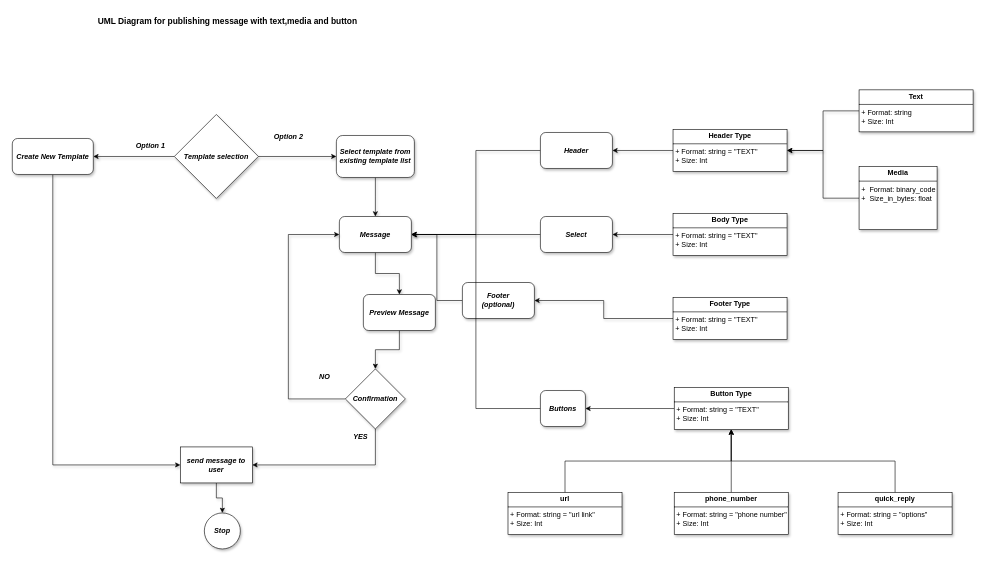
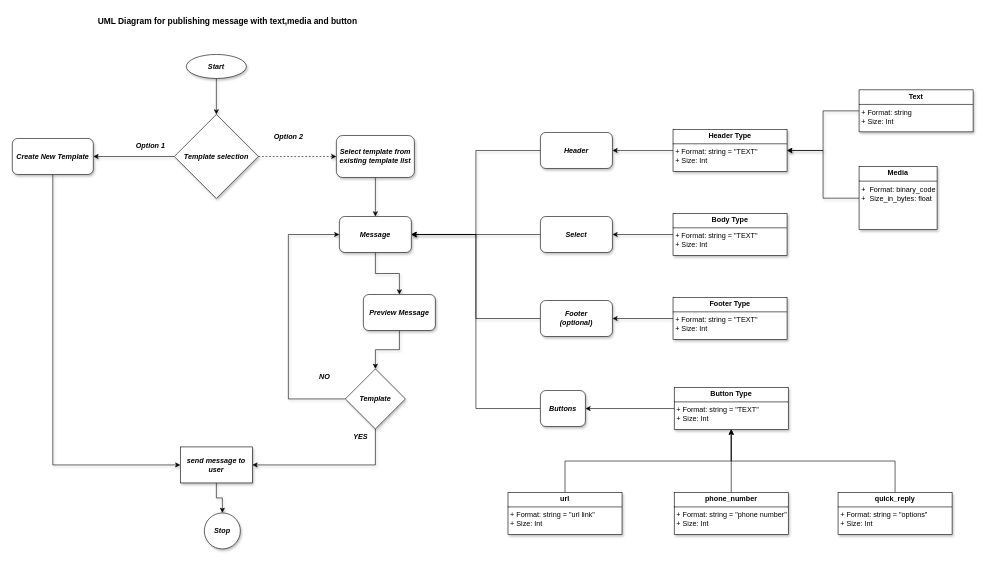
none -> (216, 66)
none -> (216, 94)
(294, 156) -> (294, 156)
(498, 300) -> (576, 318)
(375, 399) -> (375, 399)
